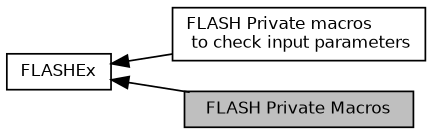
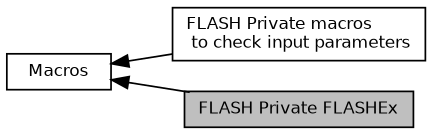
(59, 72) -> (59, 72)
(299, 109) -> (299, 109)
